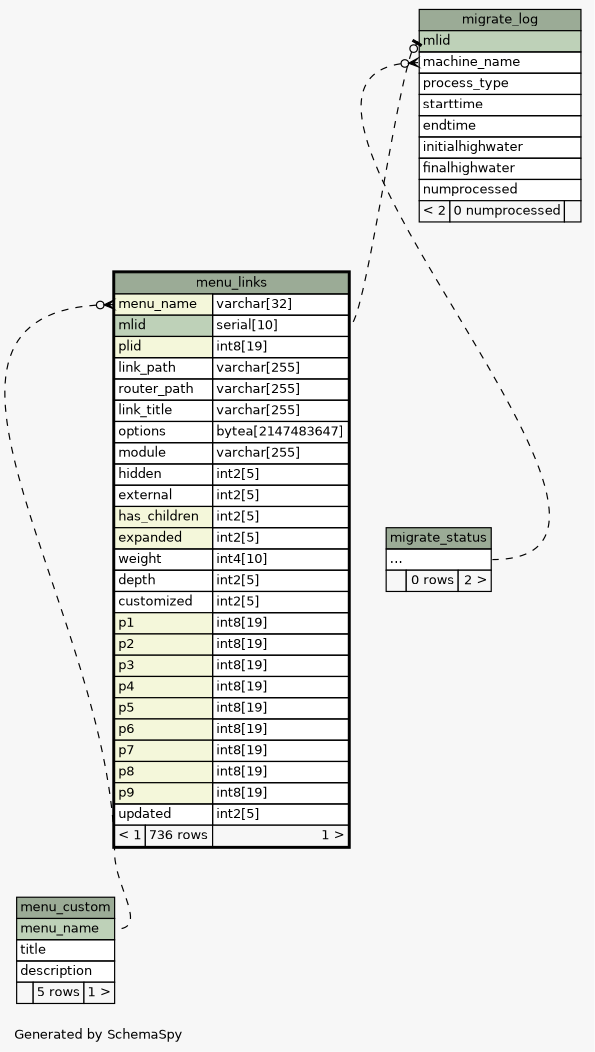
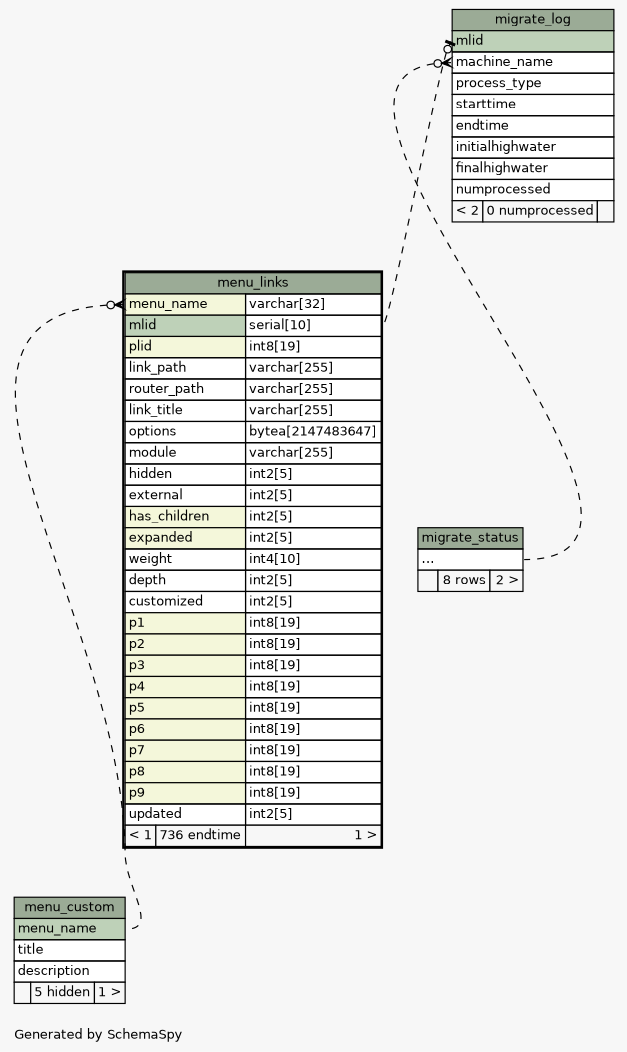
(433, 580) -> (465, 580)
(179, 835) -> (201, 835)
(59, 992) -> (63, 992)
